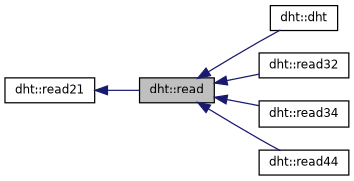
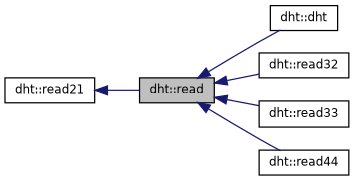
(304, 114) -> (304, 114)
